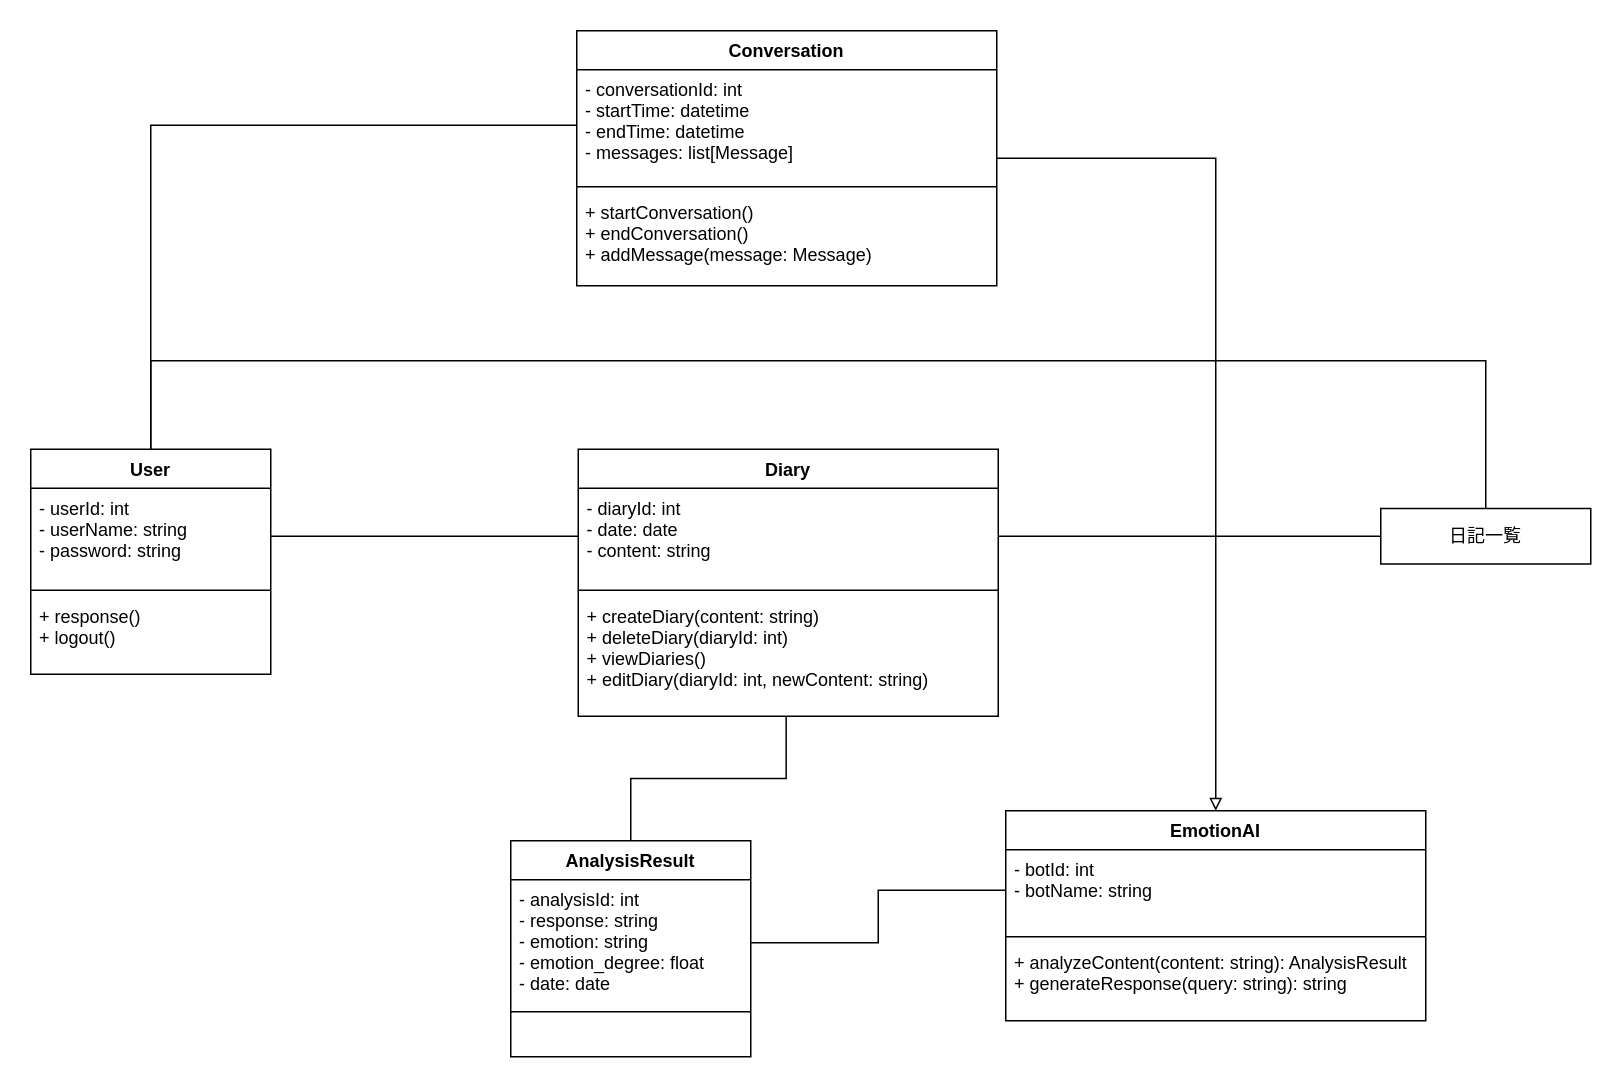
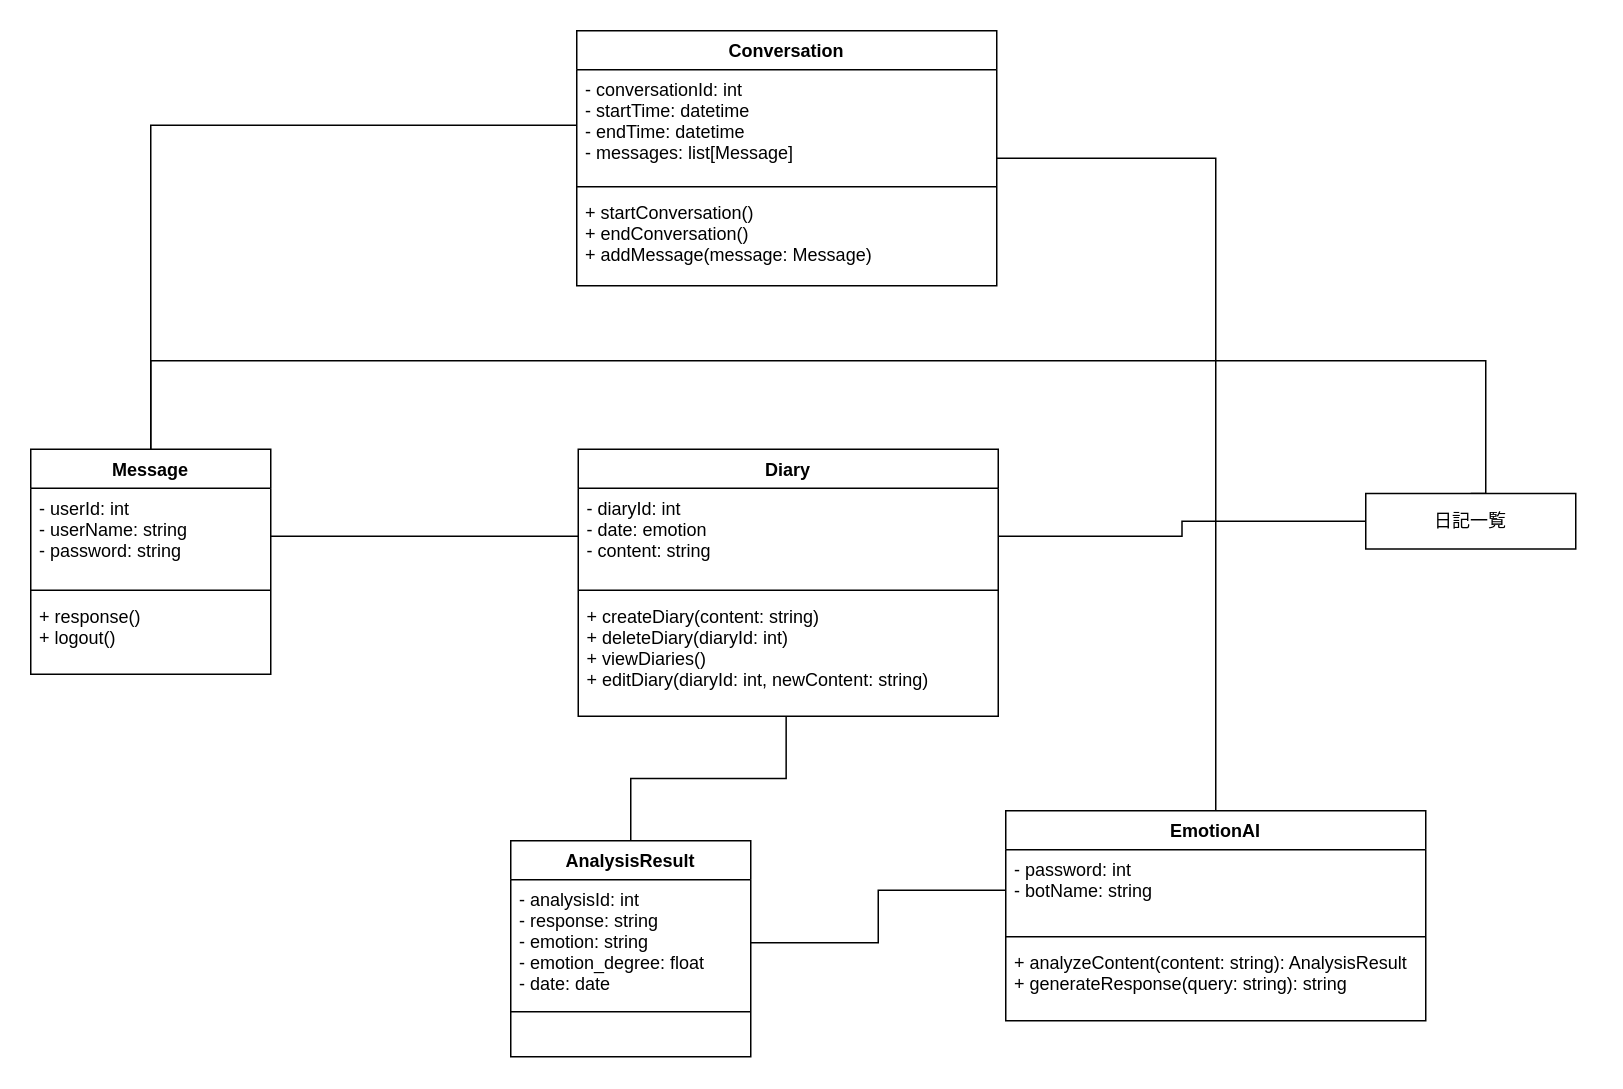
(150, 470) -> (150, 470)
(645, 509) -> (645, 509)
(1486, 536) -> (1471, 521)
(1216, 797) -> (1216, 802)
(1065, 870) -> (1080, 870)
